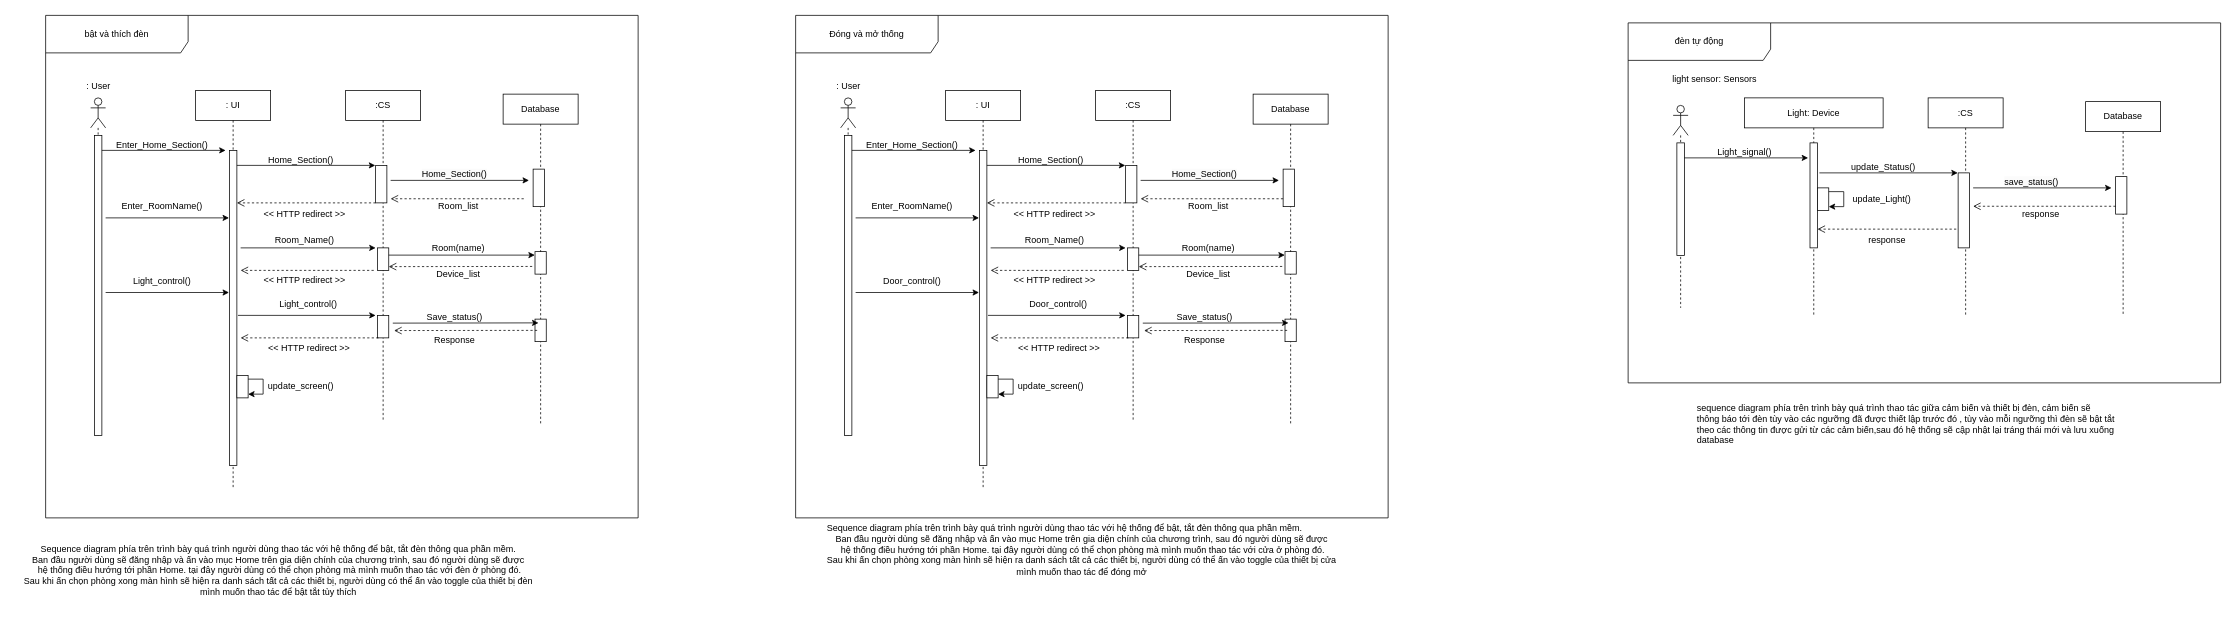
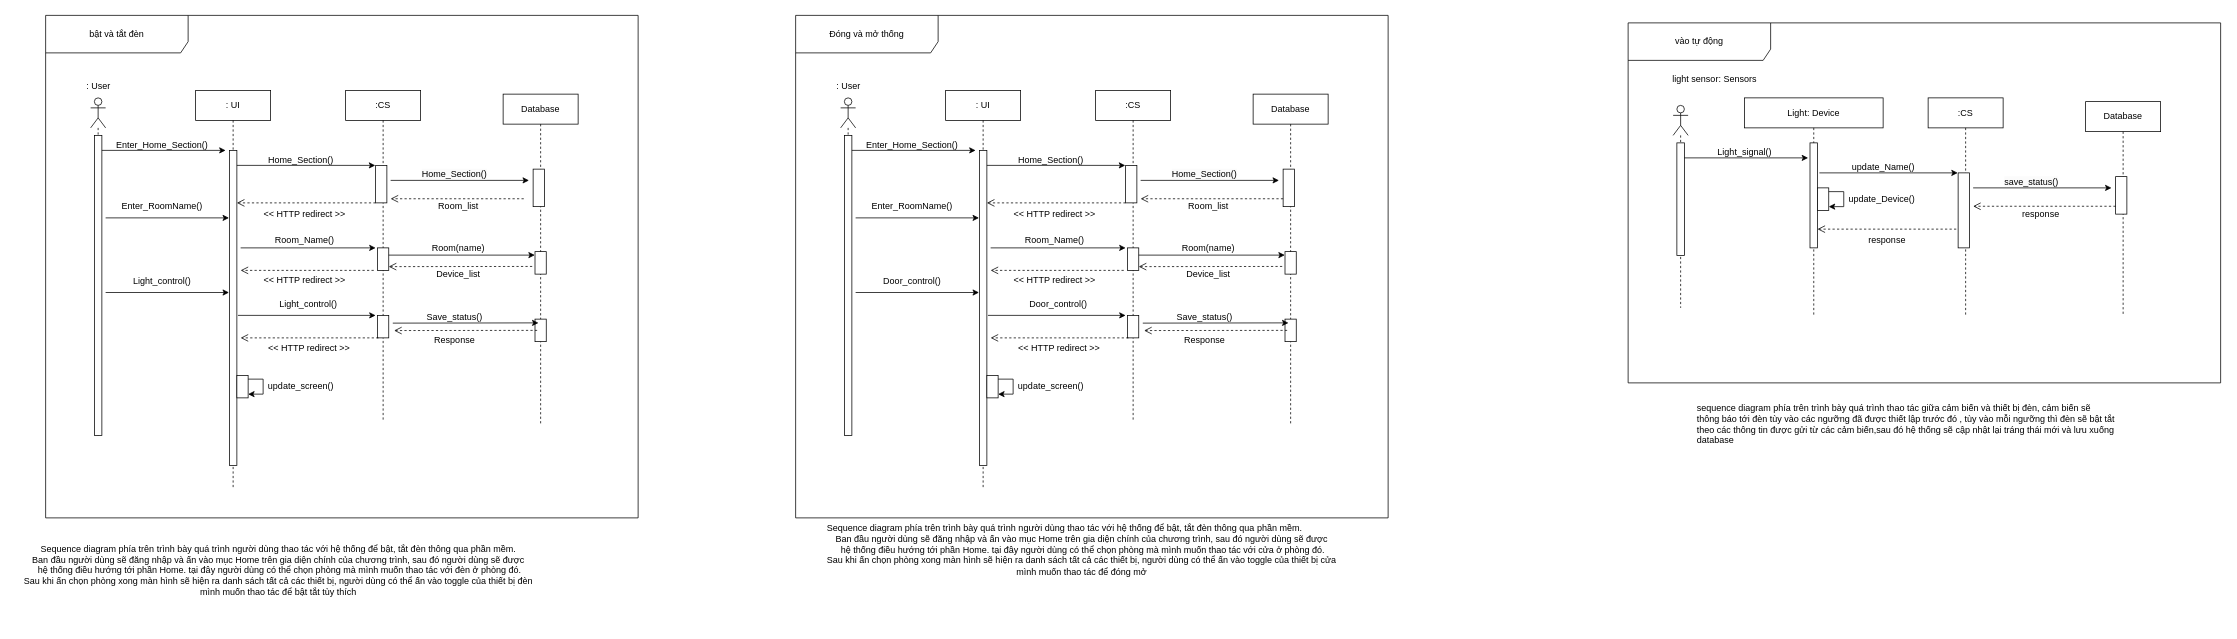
(117, 34) -> (117, 34)
(1699, 42) -> (1699, 42)
(1883, 168) -> (1883, 168)
(1882, 199) -> (1882, 199)
